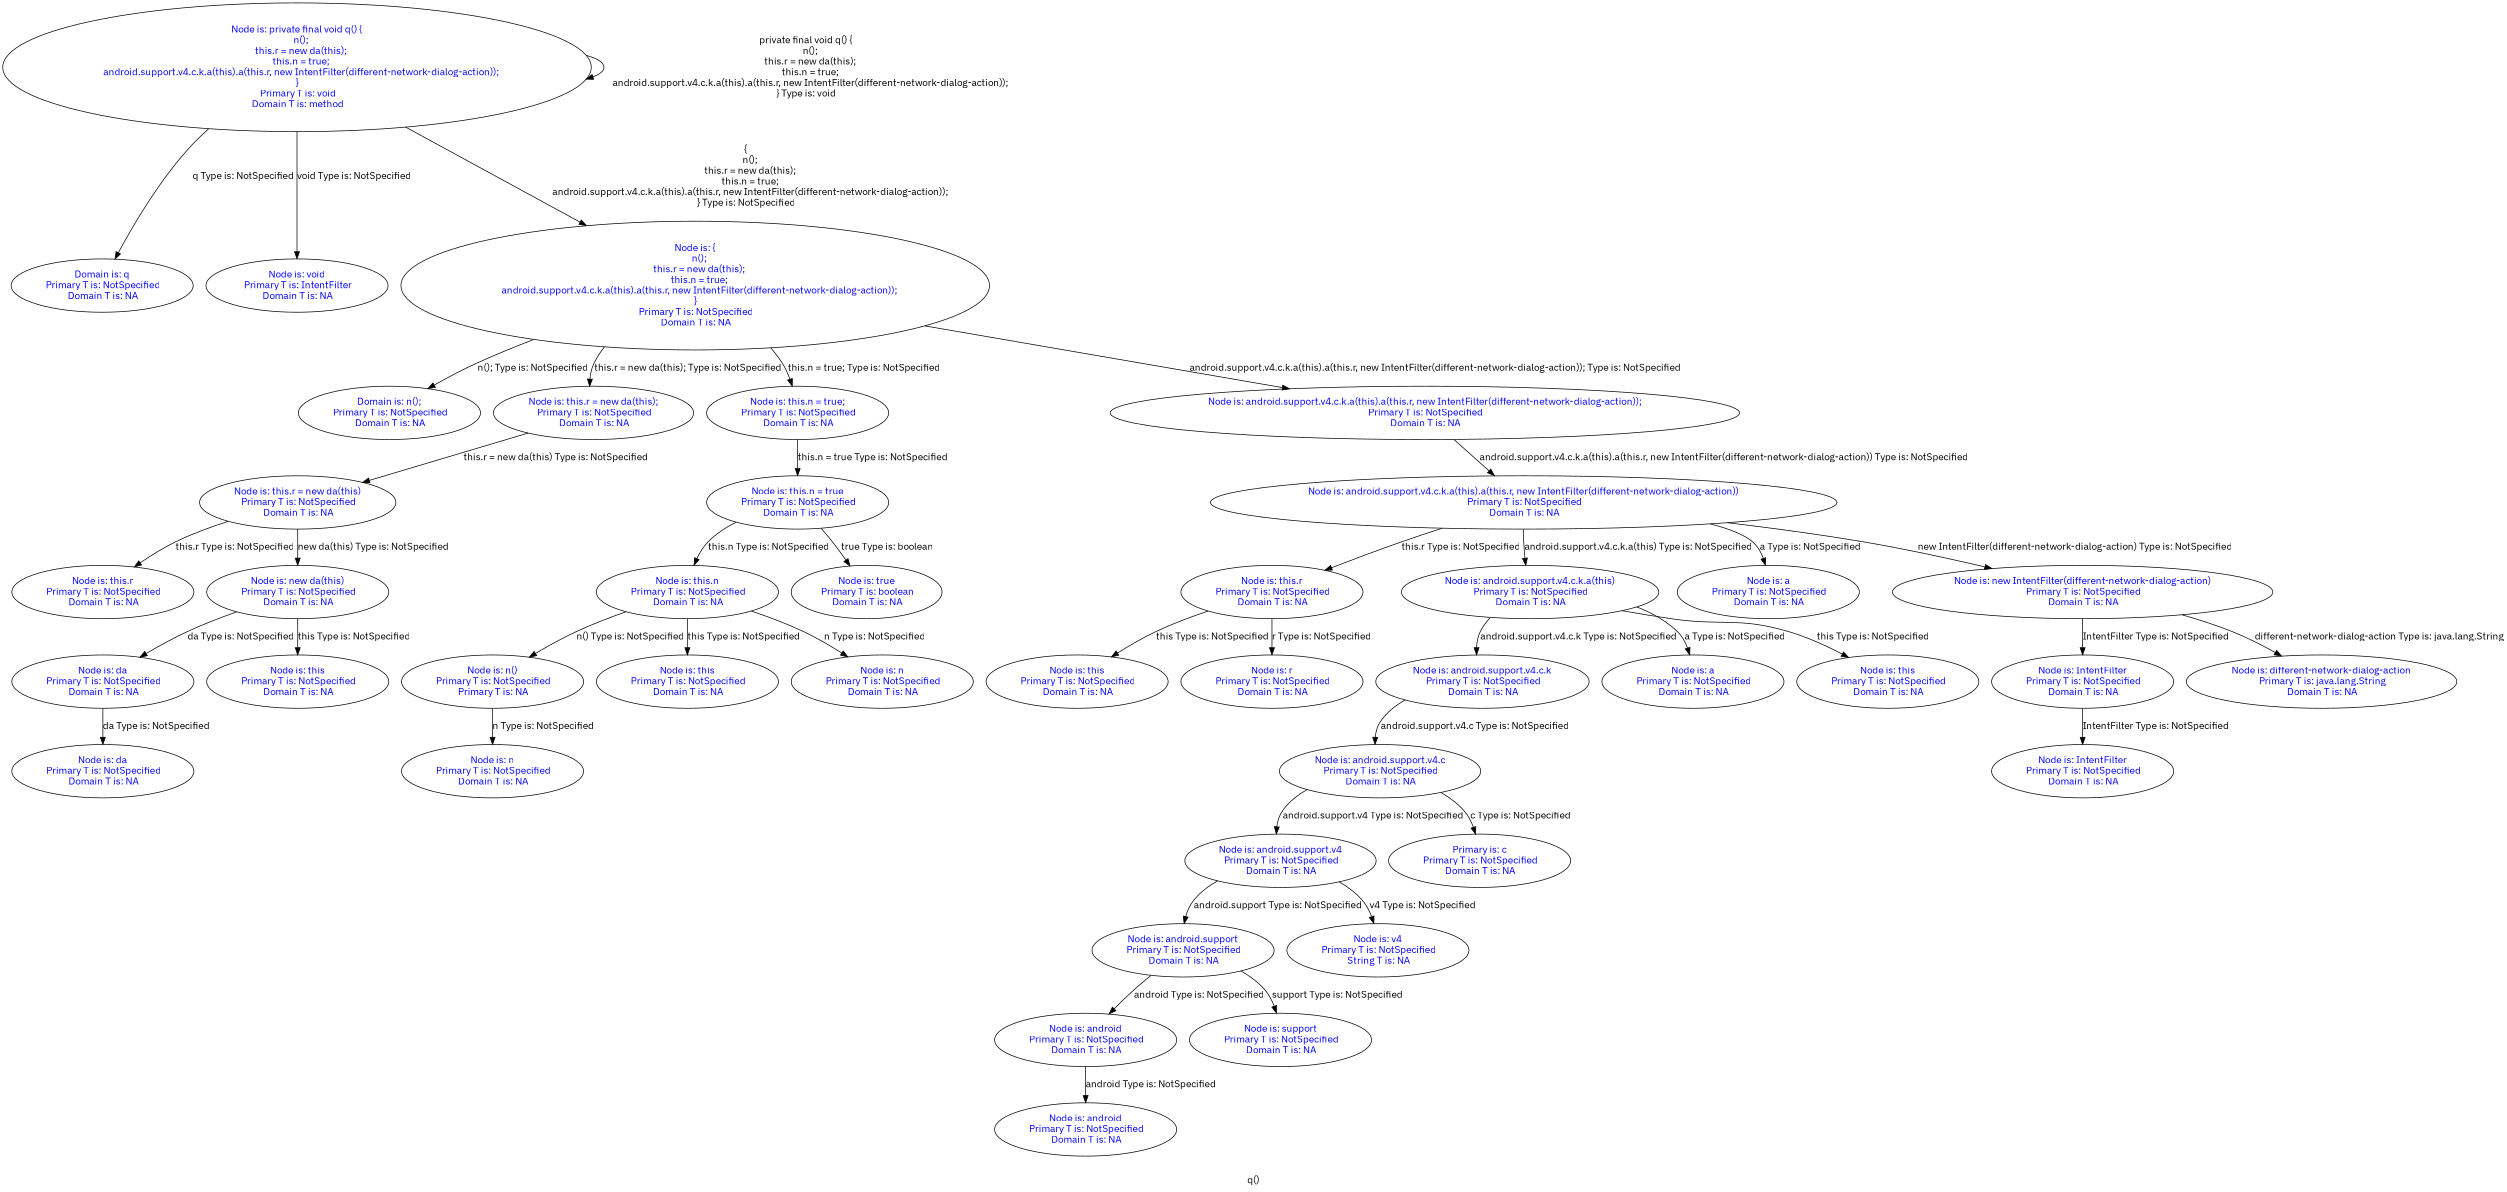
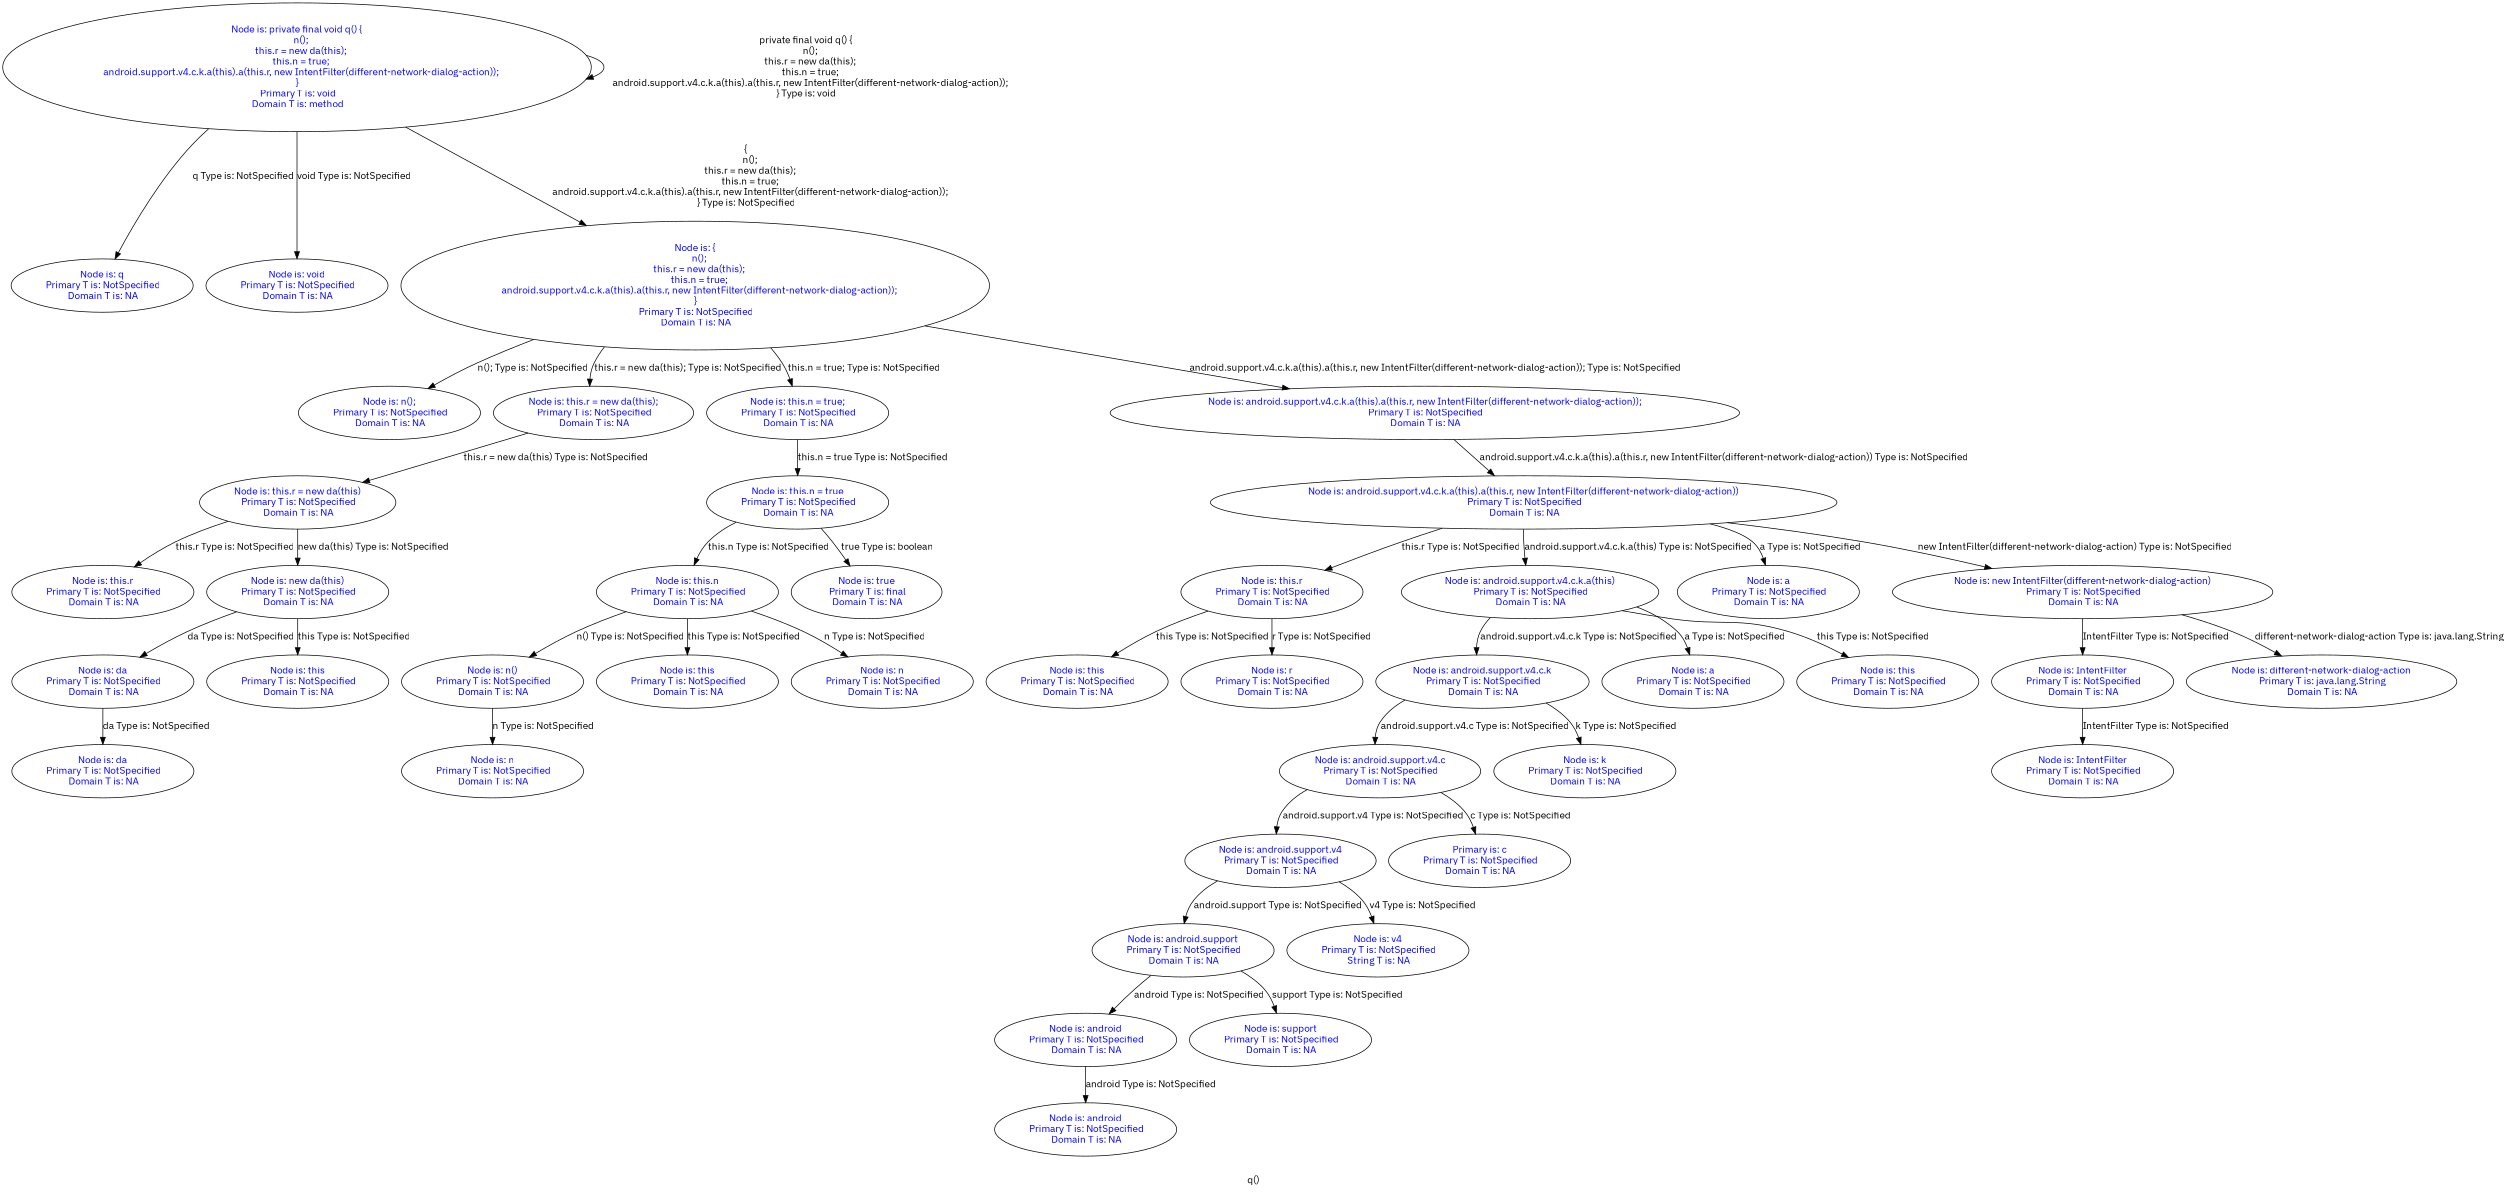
(102, 286) -> (102, 286)
(297, 286) -> (297, 286)
(389, 413) -> (389, 413)
(867, 592) -> (867, 592)
(493, 682) -> (493, 682)
none -> (1585, 771)
